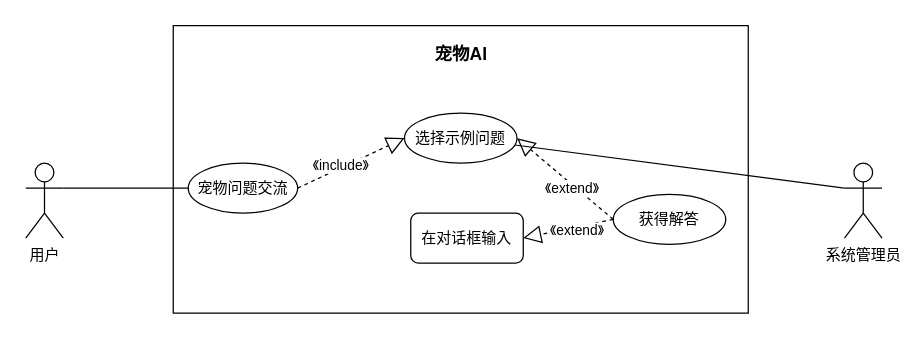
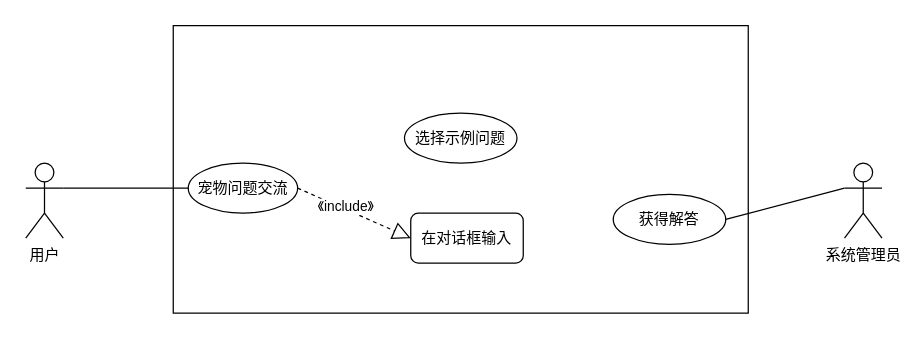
(461, 51) -> none
(344, 166) -> none
(680, 167) -> (785, 204)
(571, 184) -> none
none -> (347, 210)
(576, 227) -> none
